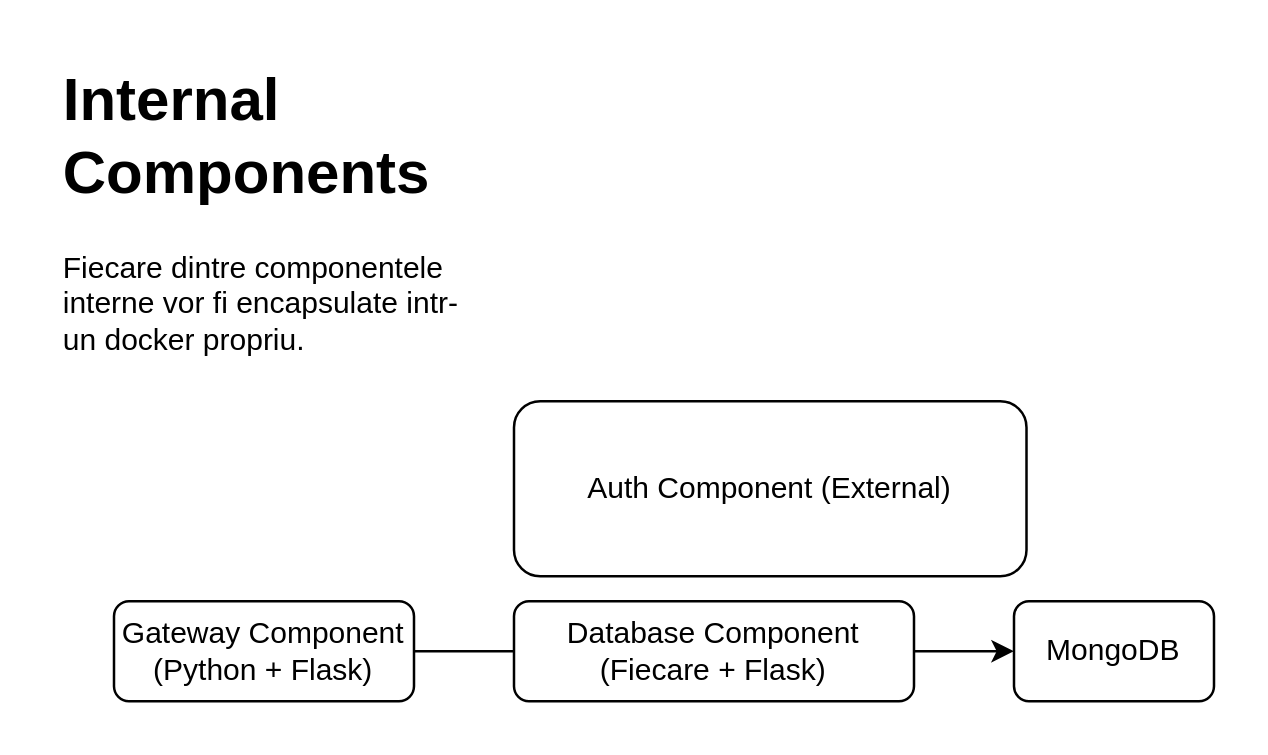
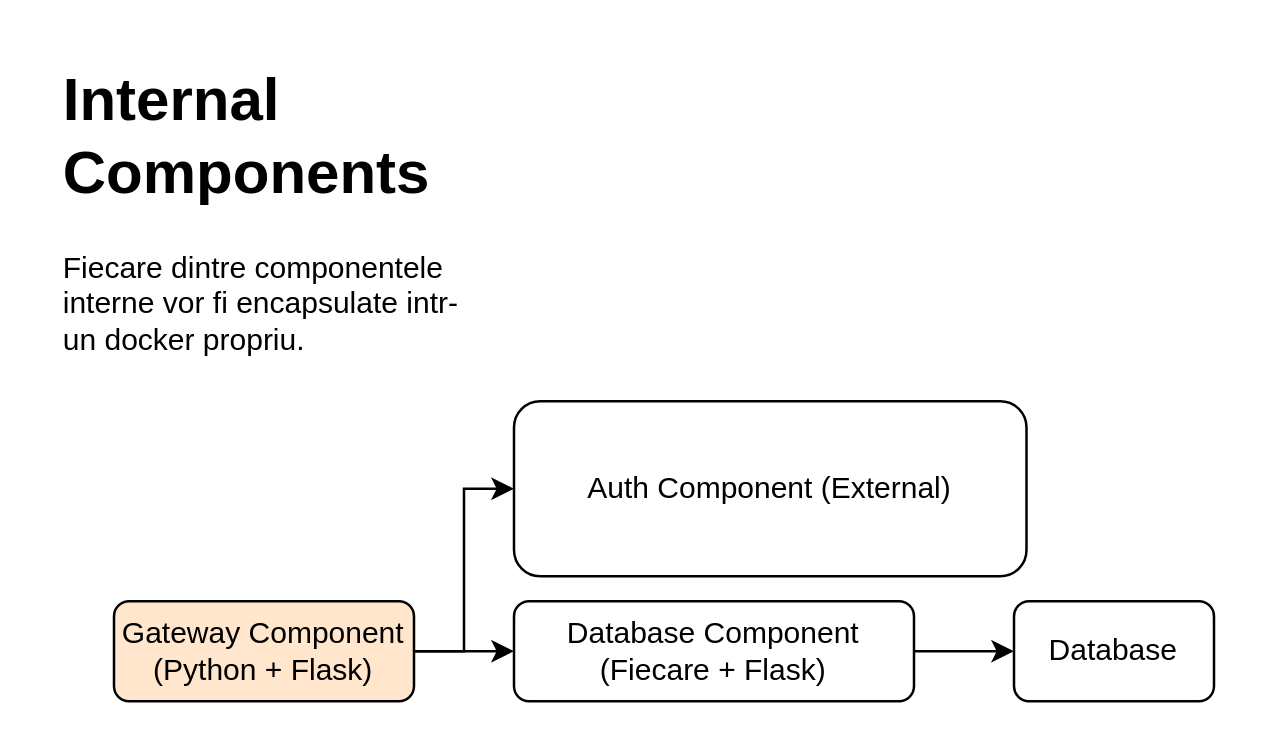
none -> (464, 551)
(264, 651) -> (264, 651)
(502, 651) -> (496, 651)
(1114, 651) -> (1114, 651)
